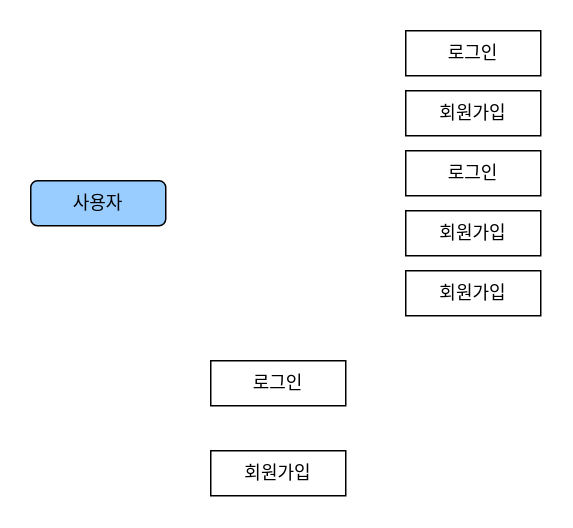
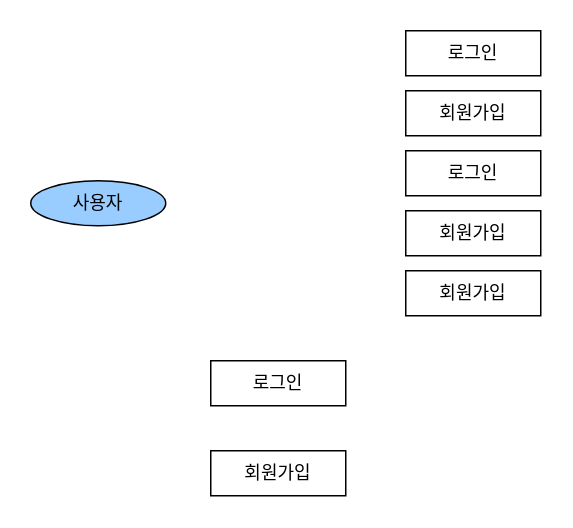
(98, 203) -> (98, 203)
